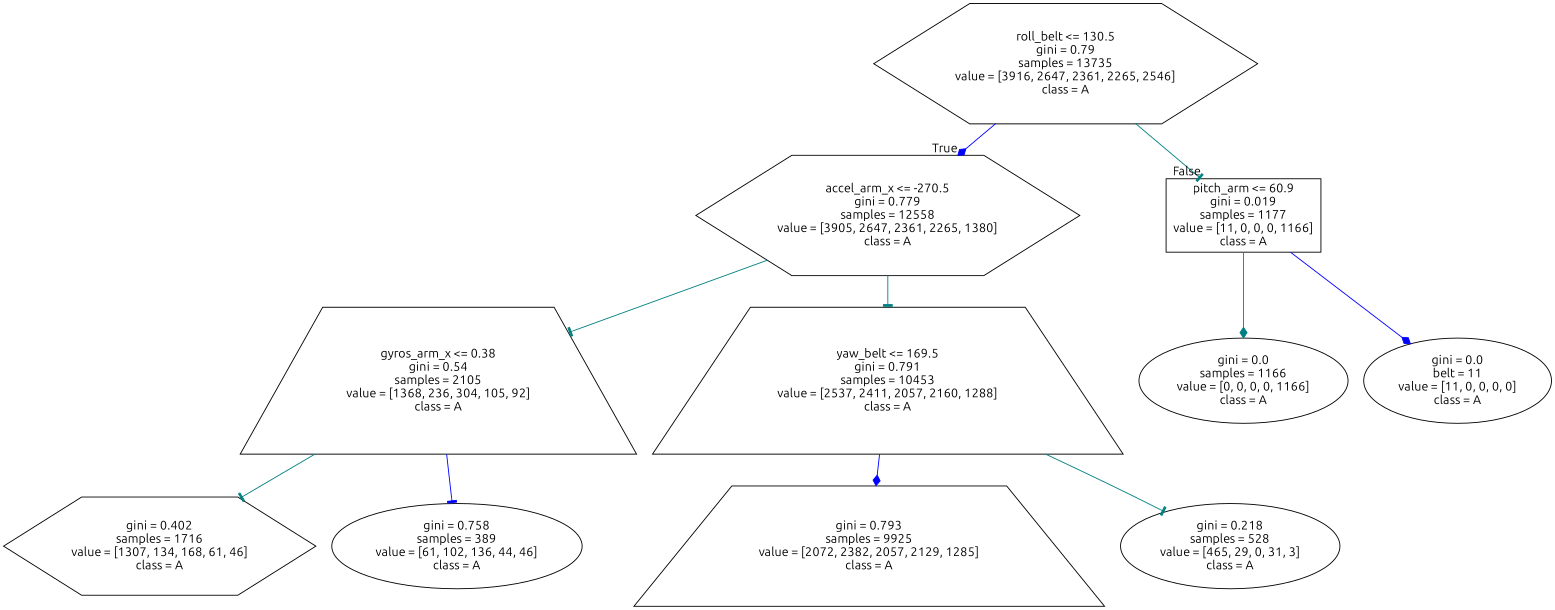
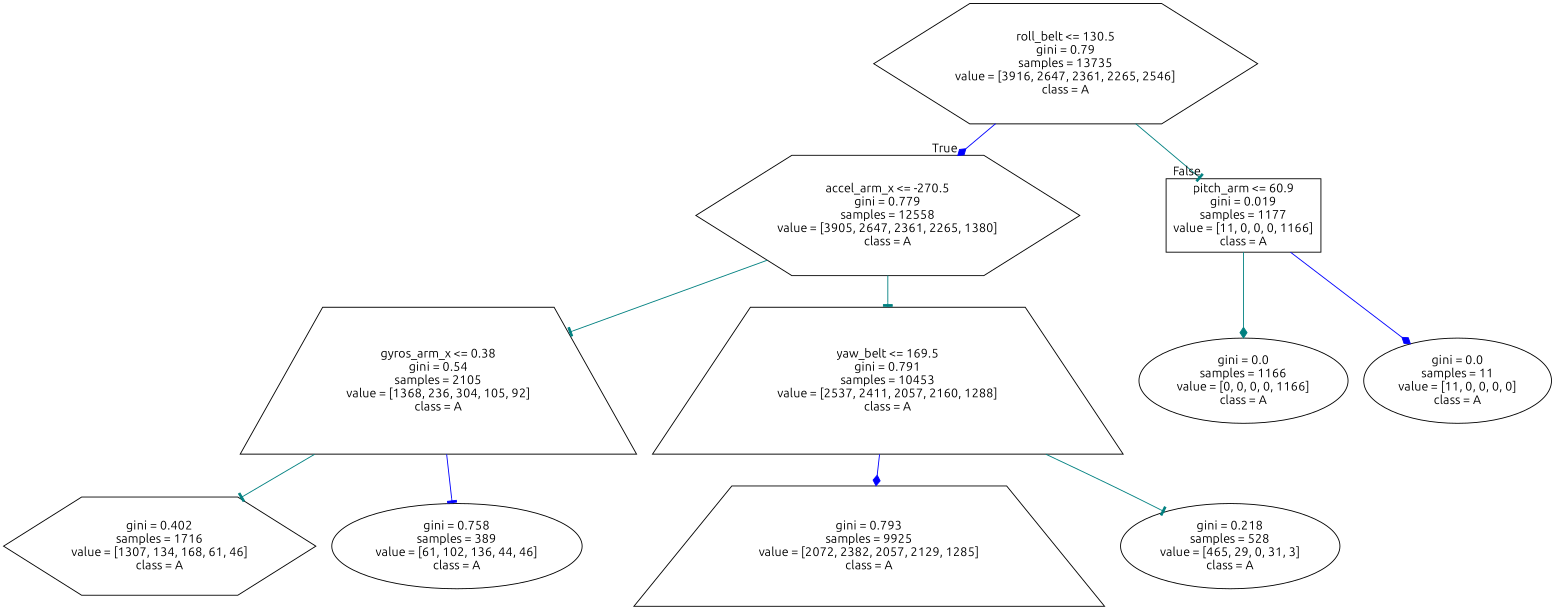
(1458, 381) -> (1458, 381)
